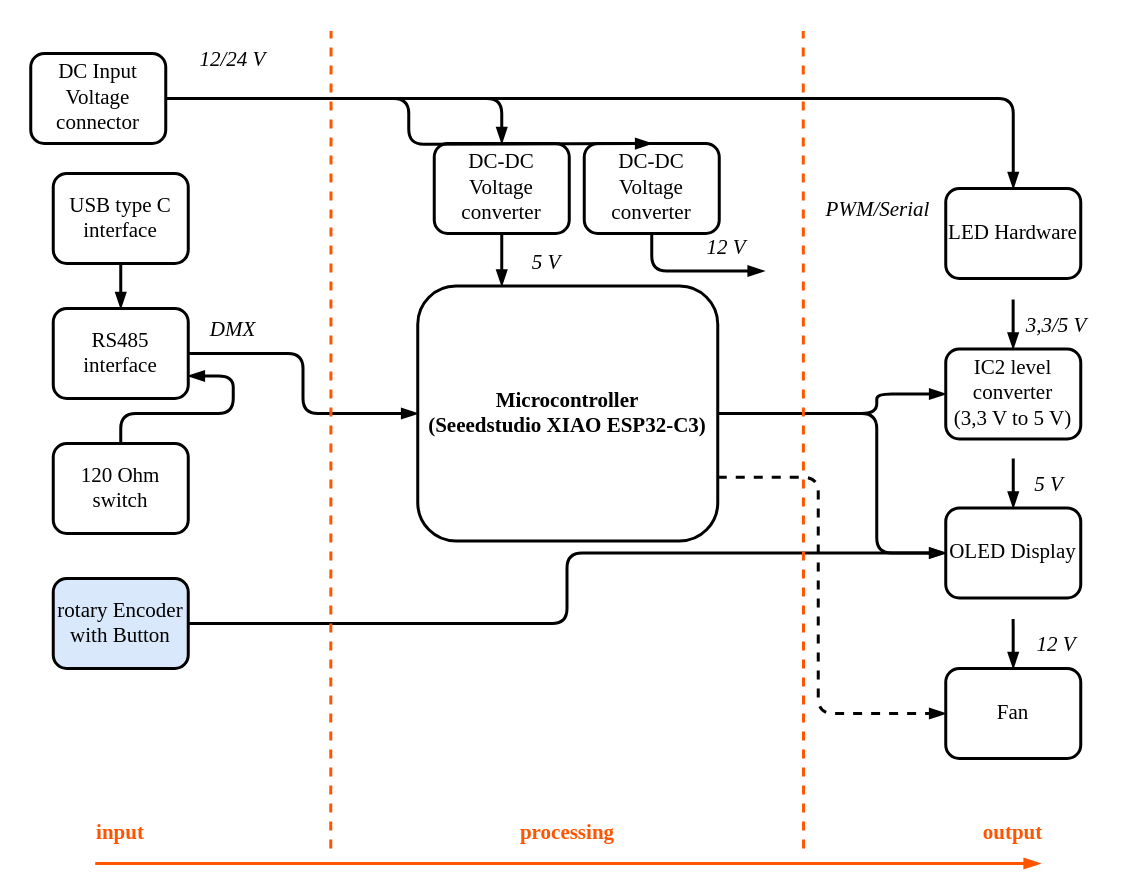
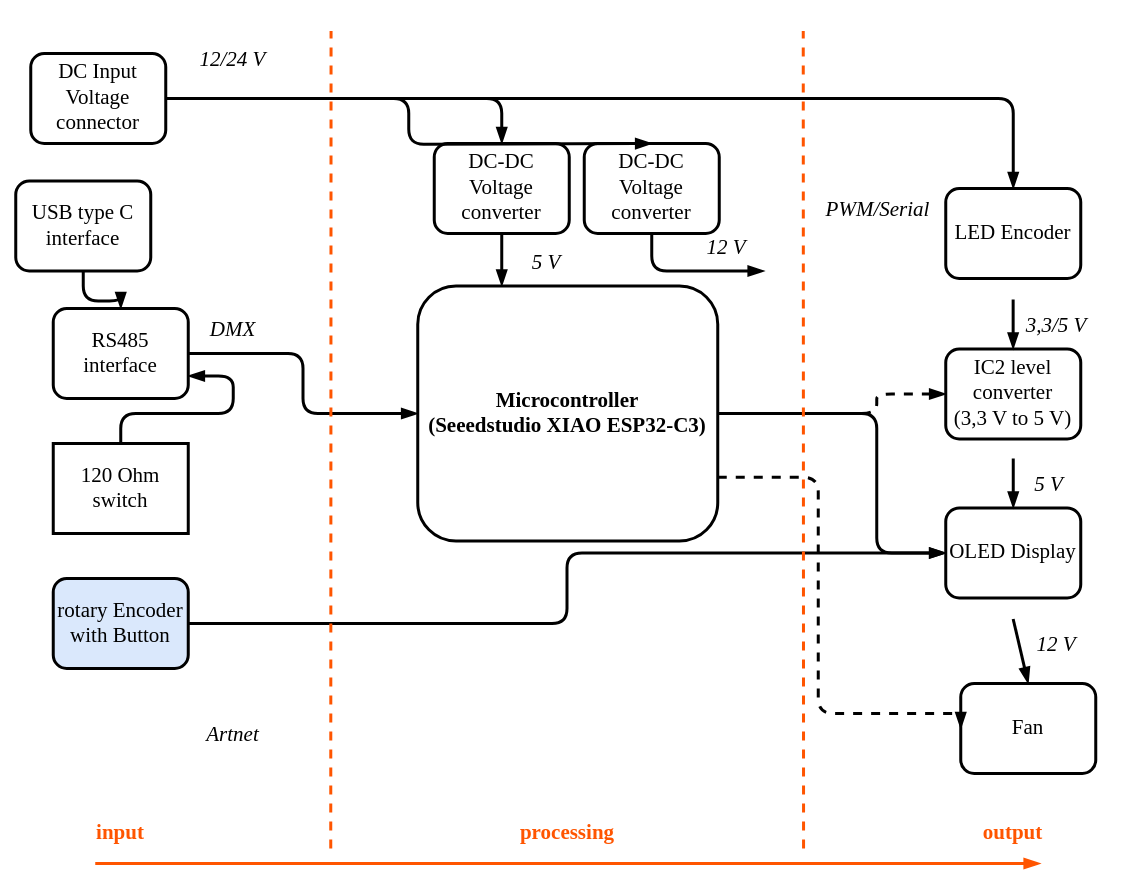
(121, 218) -> (83, 226)
(1013, 233) -> (1013, 233)
(895, 394) -> (895, 394)
(121, 488) -> (121, 488)
(1013, 713) -> (1028, 728)
none -> (233, 736)
